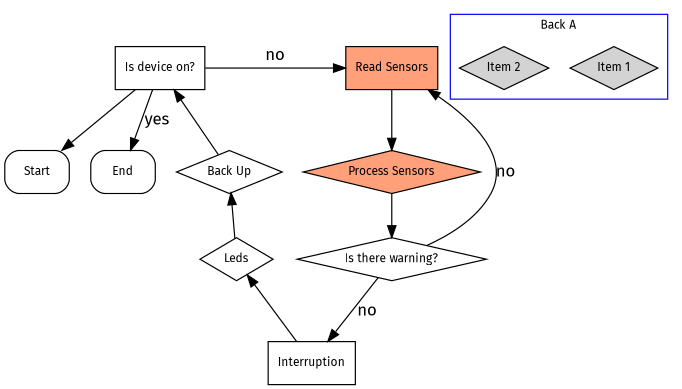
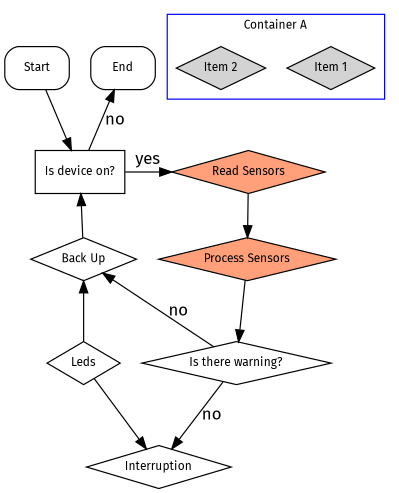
(559, 26) -> (276, 26)
(275, 56) -> (148, 159)
(392, 68) -> (248, 172)
(103, 116) -> (56, 115)
(158, 120) -> (115, 120)
(496, 176) -> (163, 313)
(276, 313) -> (117, 409)
(312, 363) -> (159, 467)
